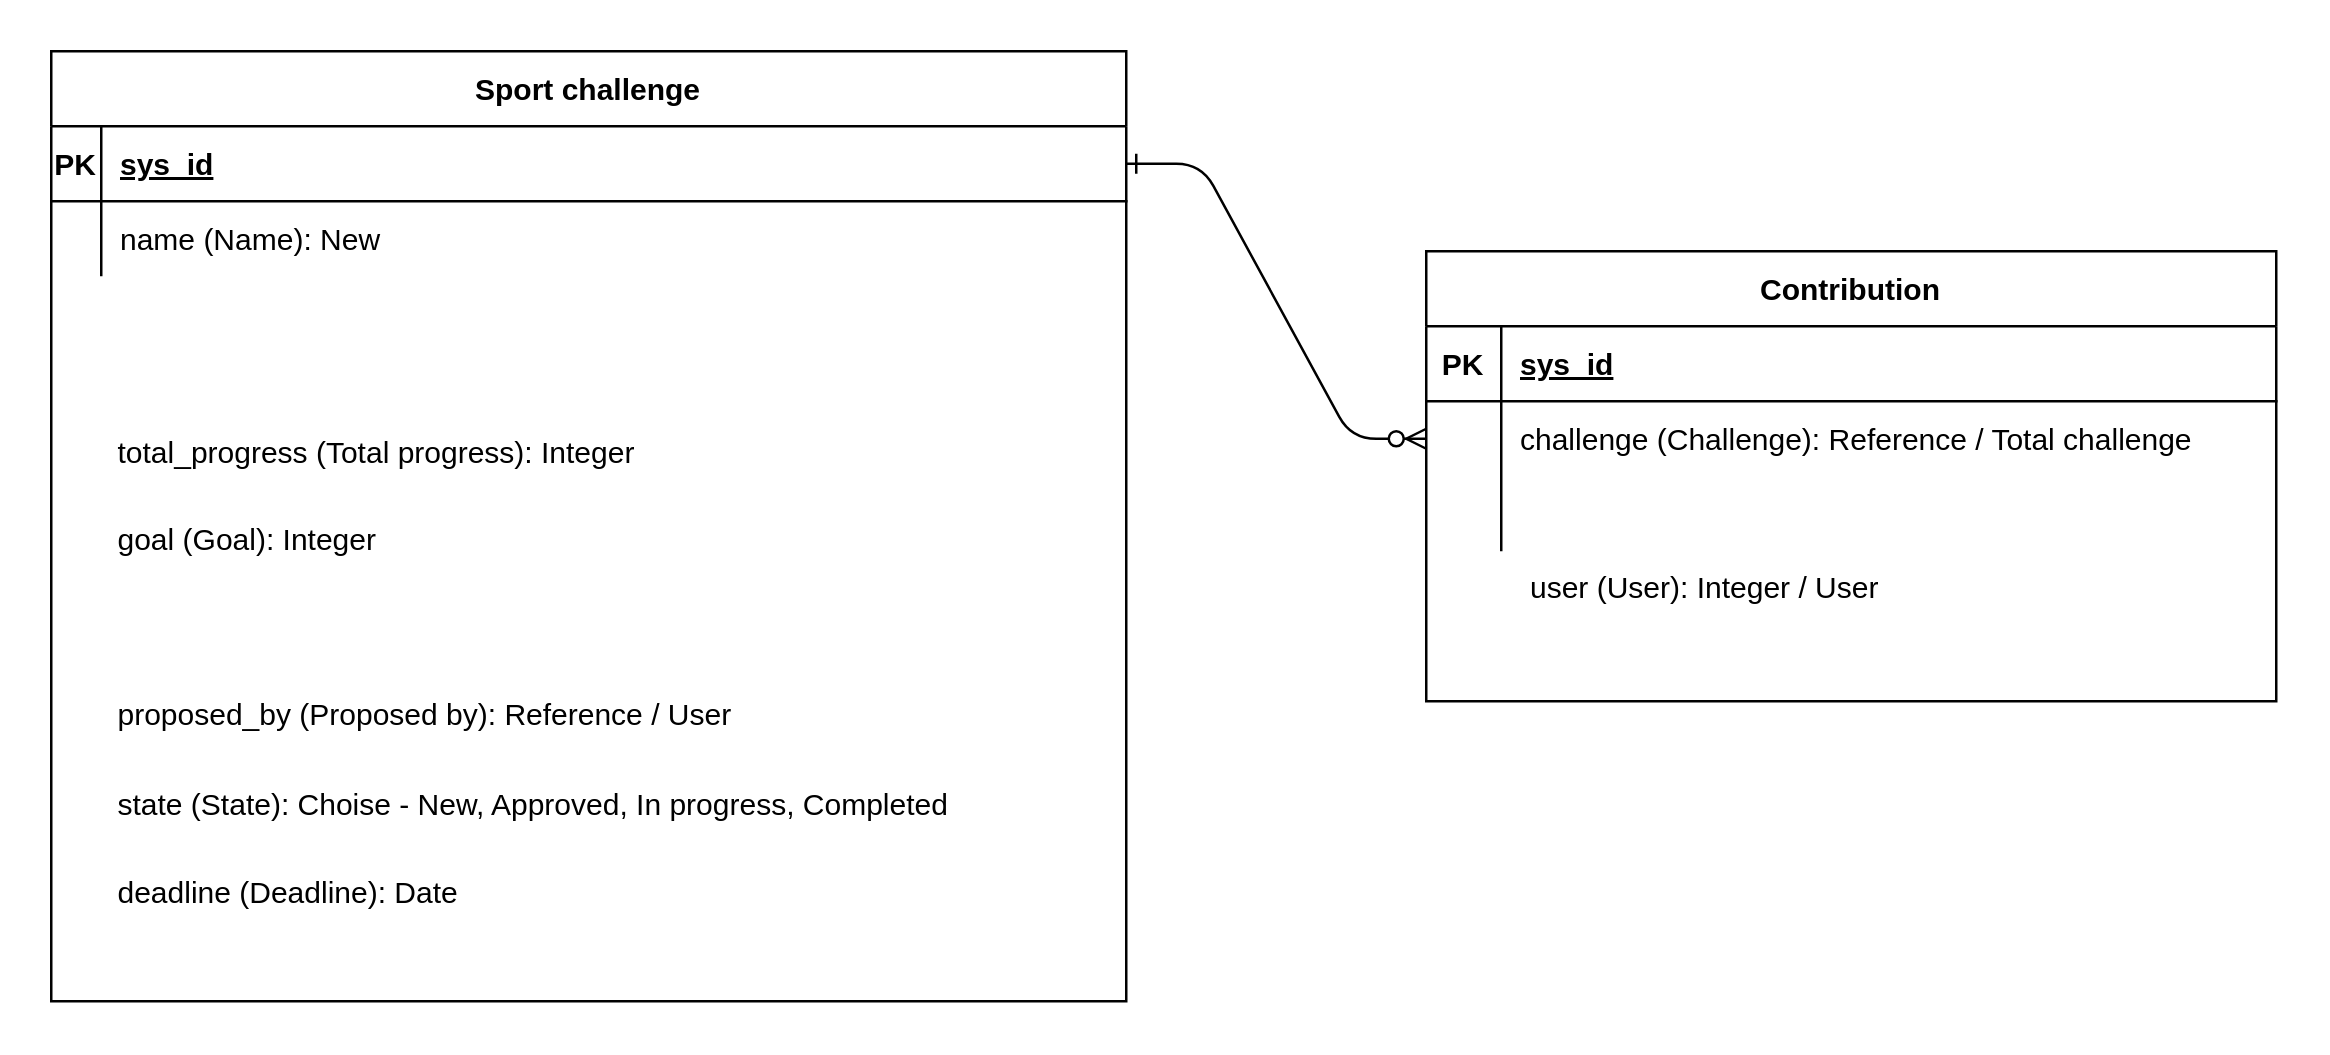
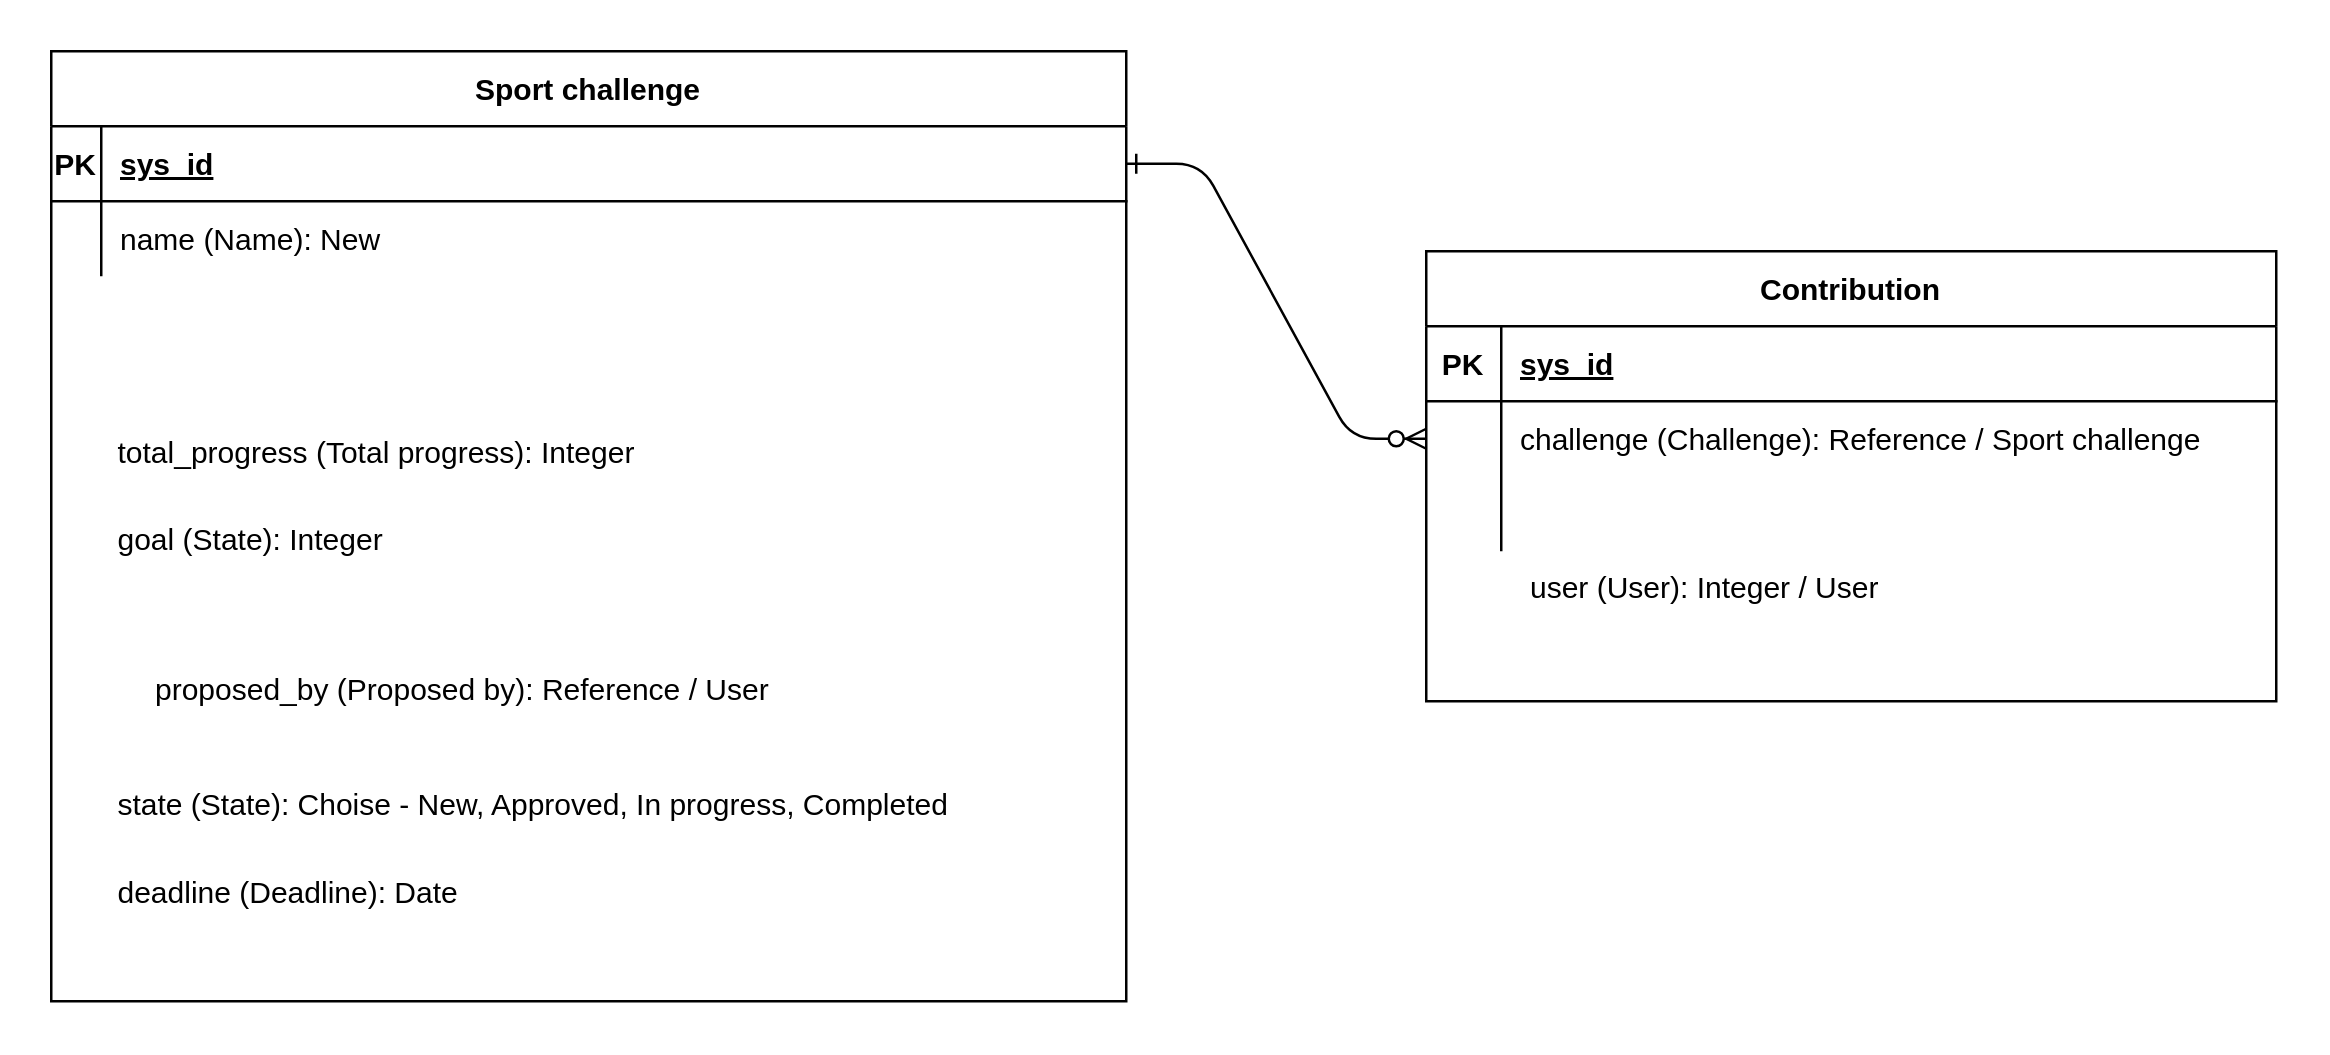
(1889, 440) -> (1893, 440)
(267, 541) -> (280, 541)
(576, 717) -> (614, 692)
